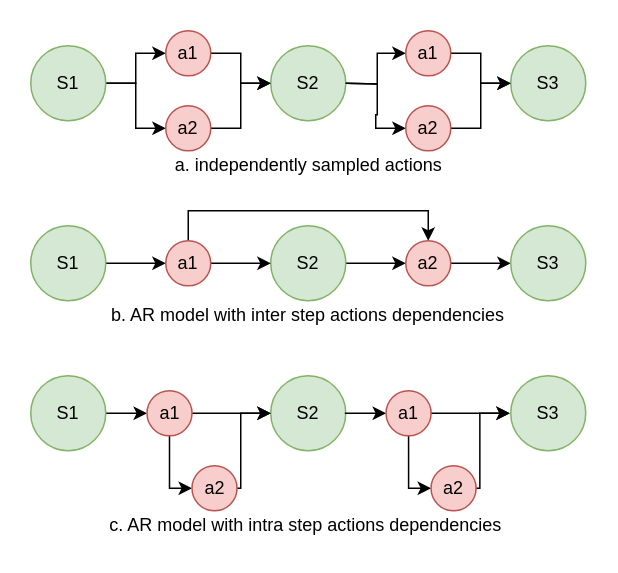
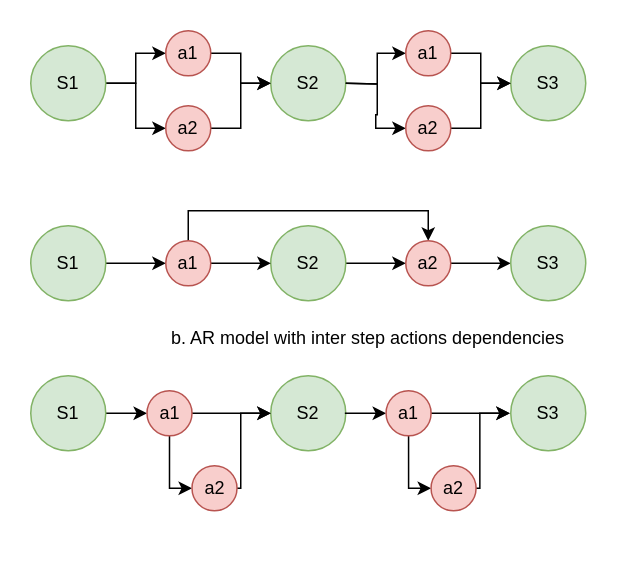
(308, 166) -> none
(308, 316) -> (368, 338)
(305, 526) -> none
